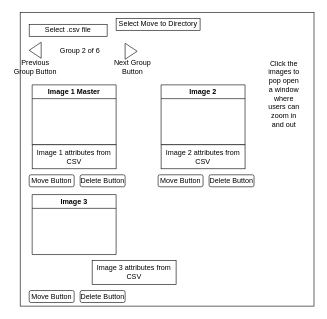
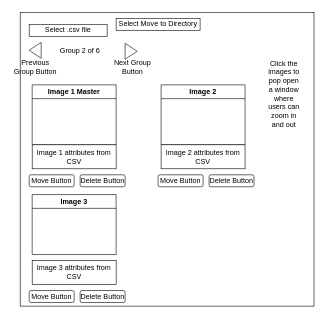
(134, 273) -> (74, 273)
